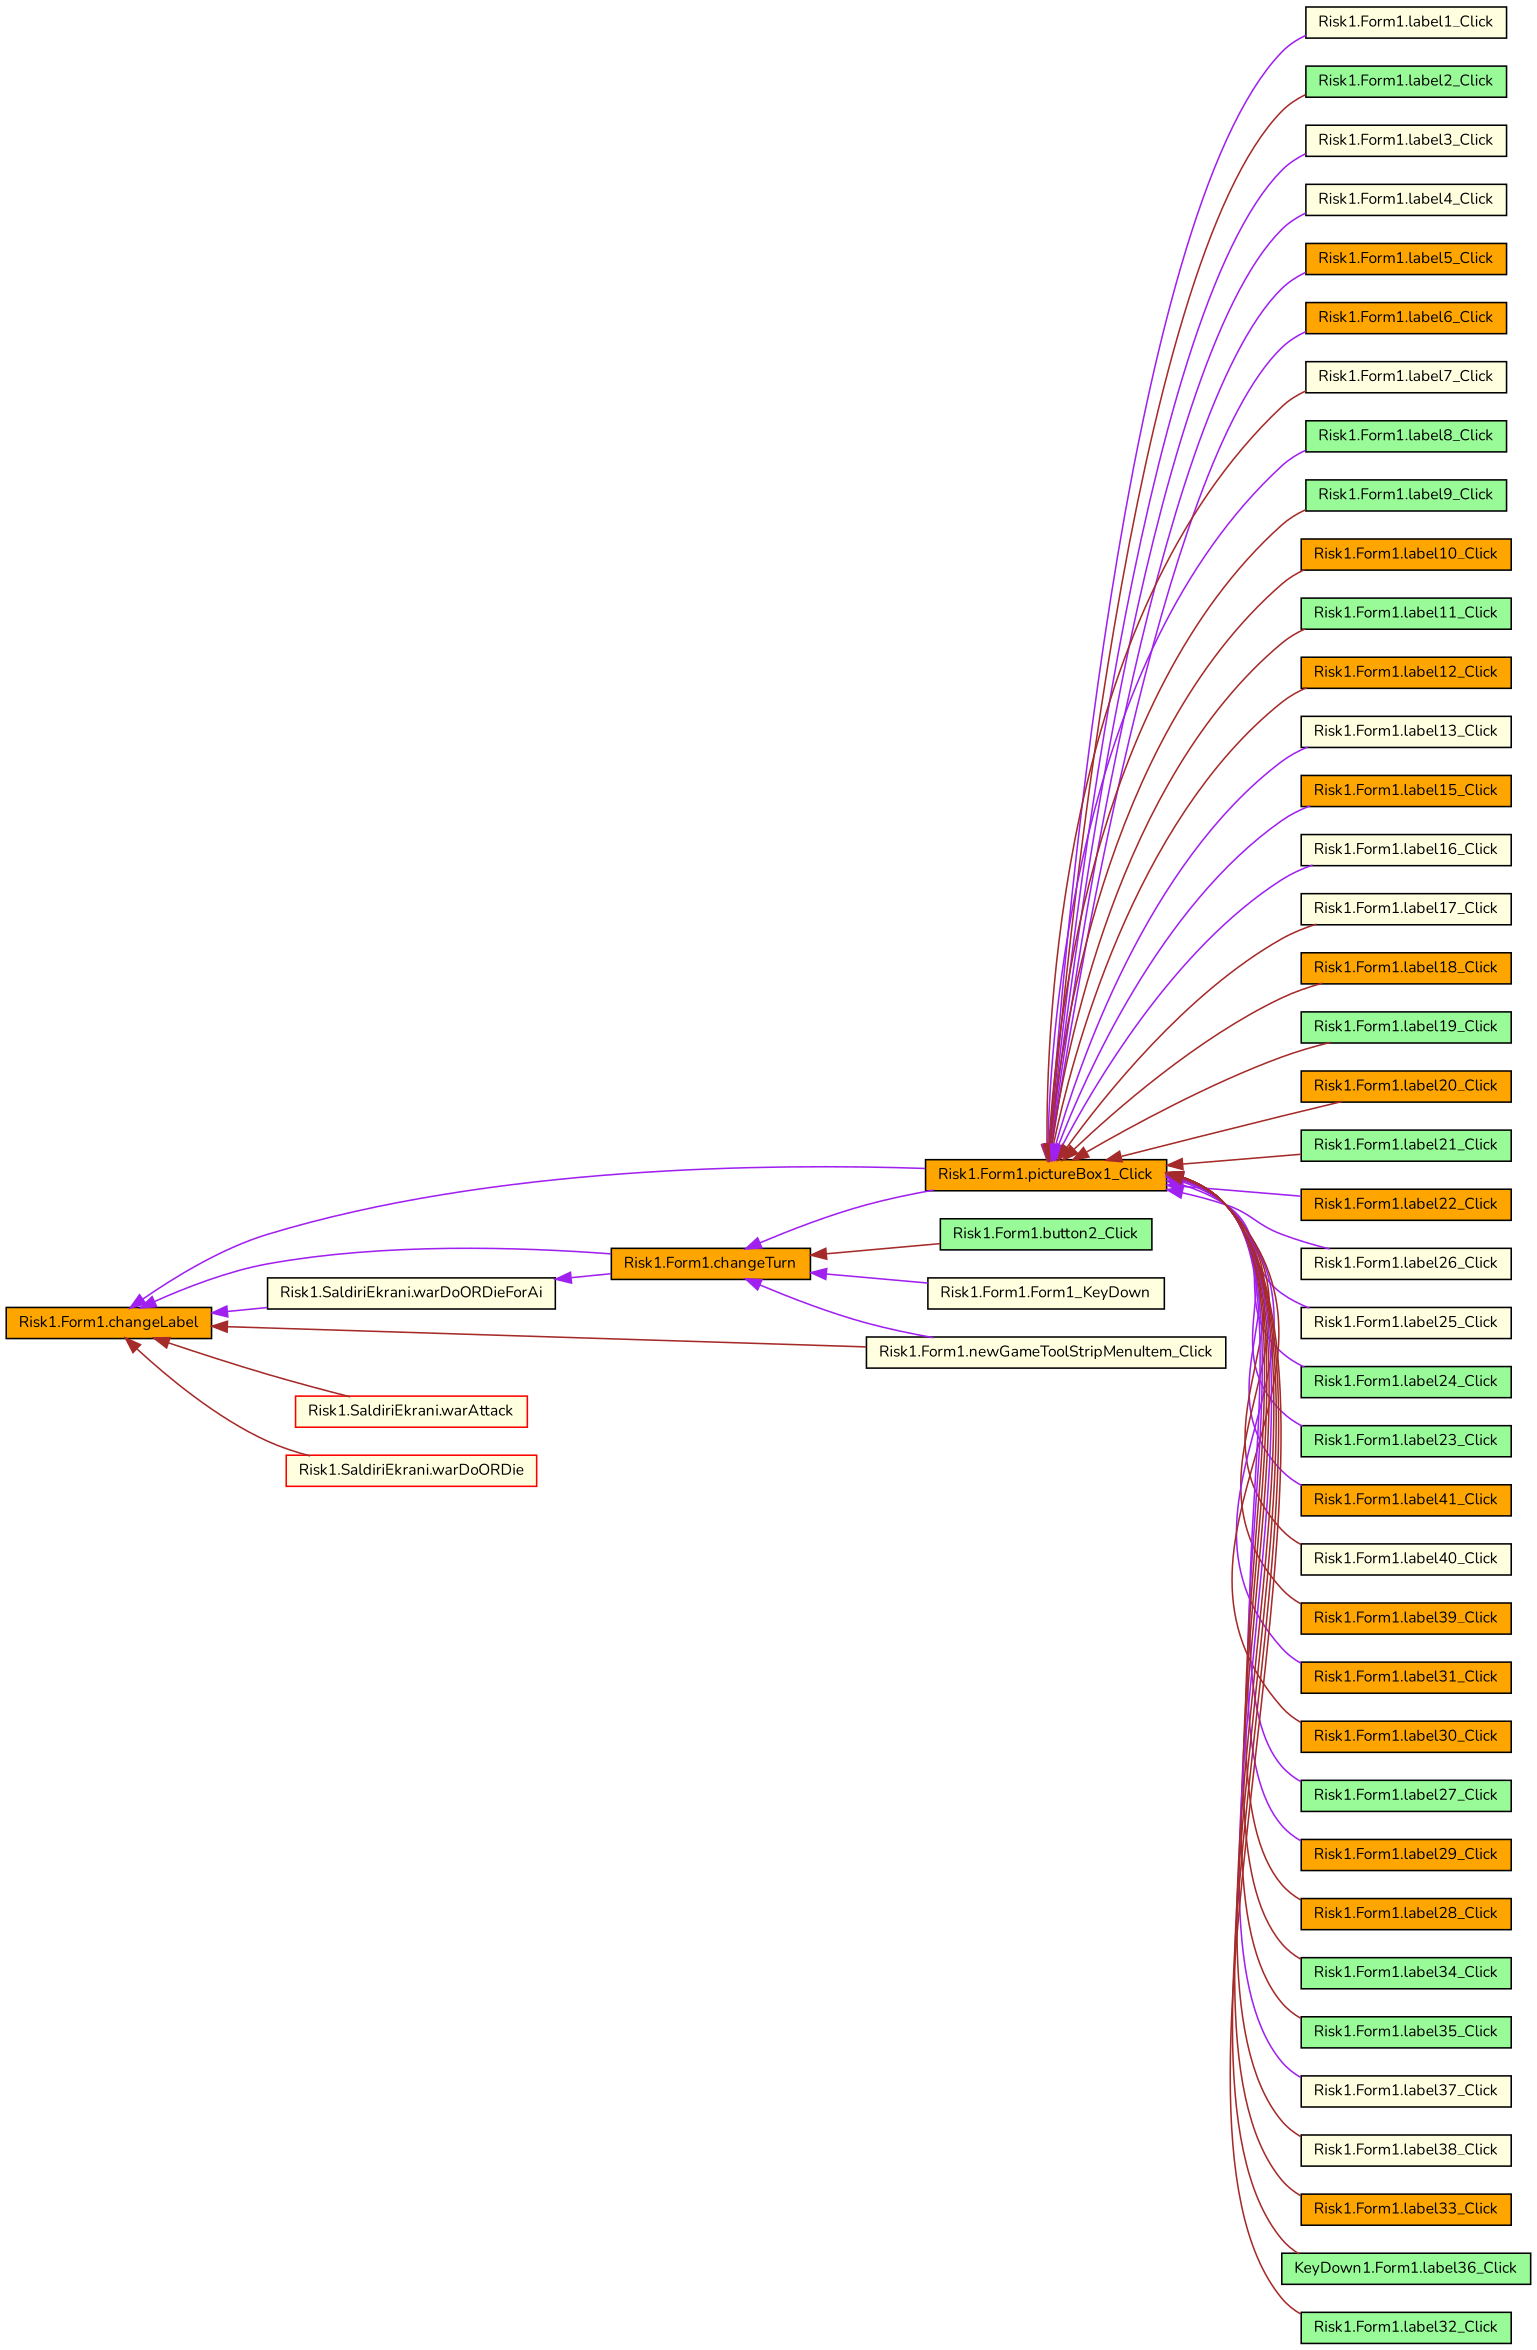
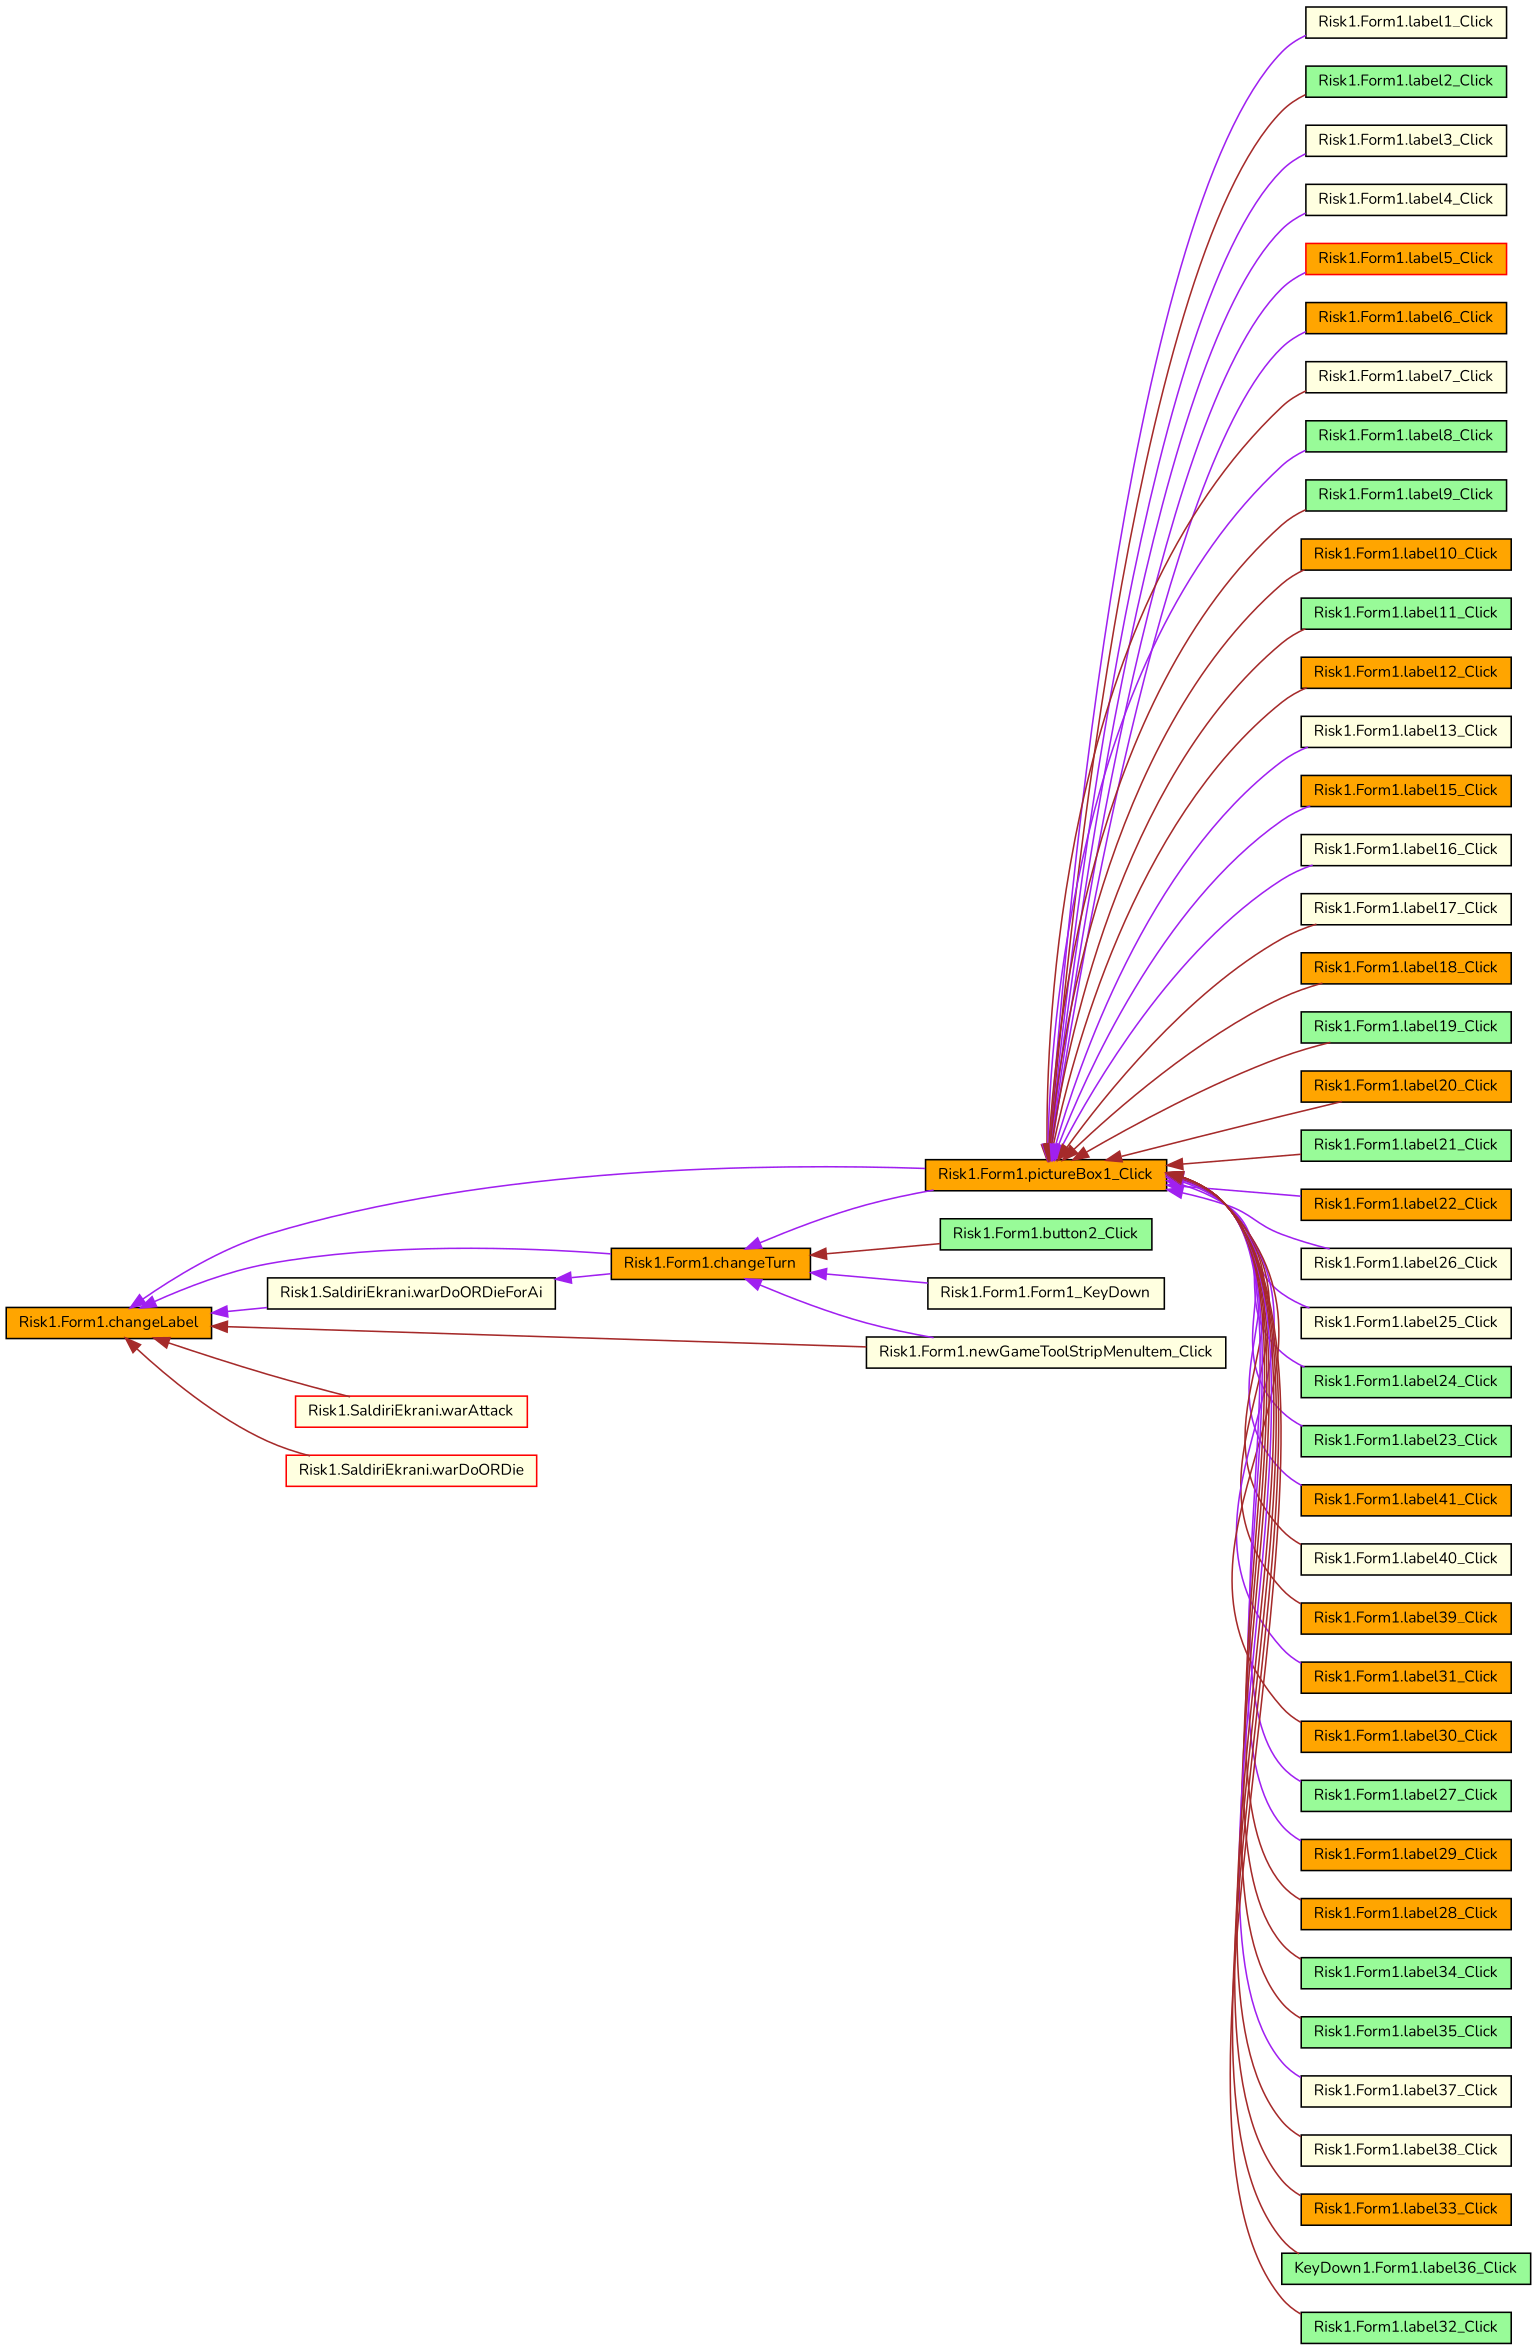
(1406, 259) -> (1406, 259)
